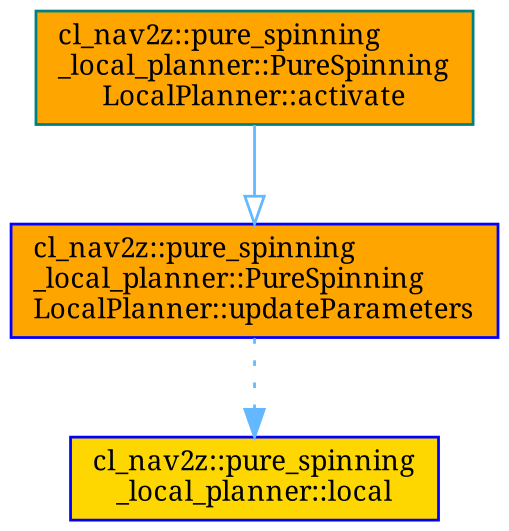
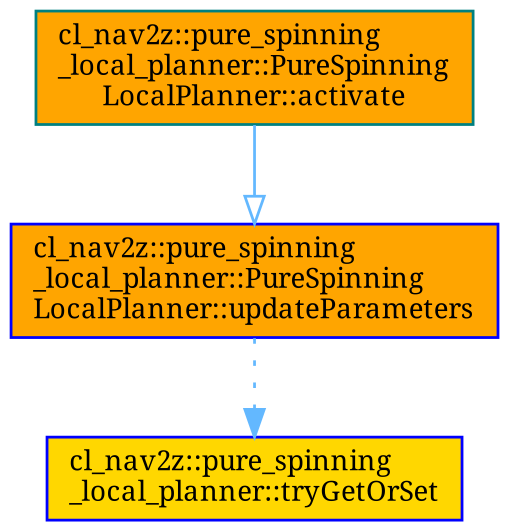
(255, 479) -> (255, 479)
